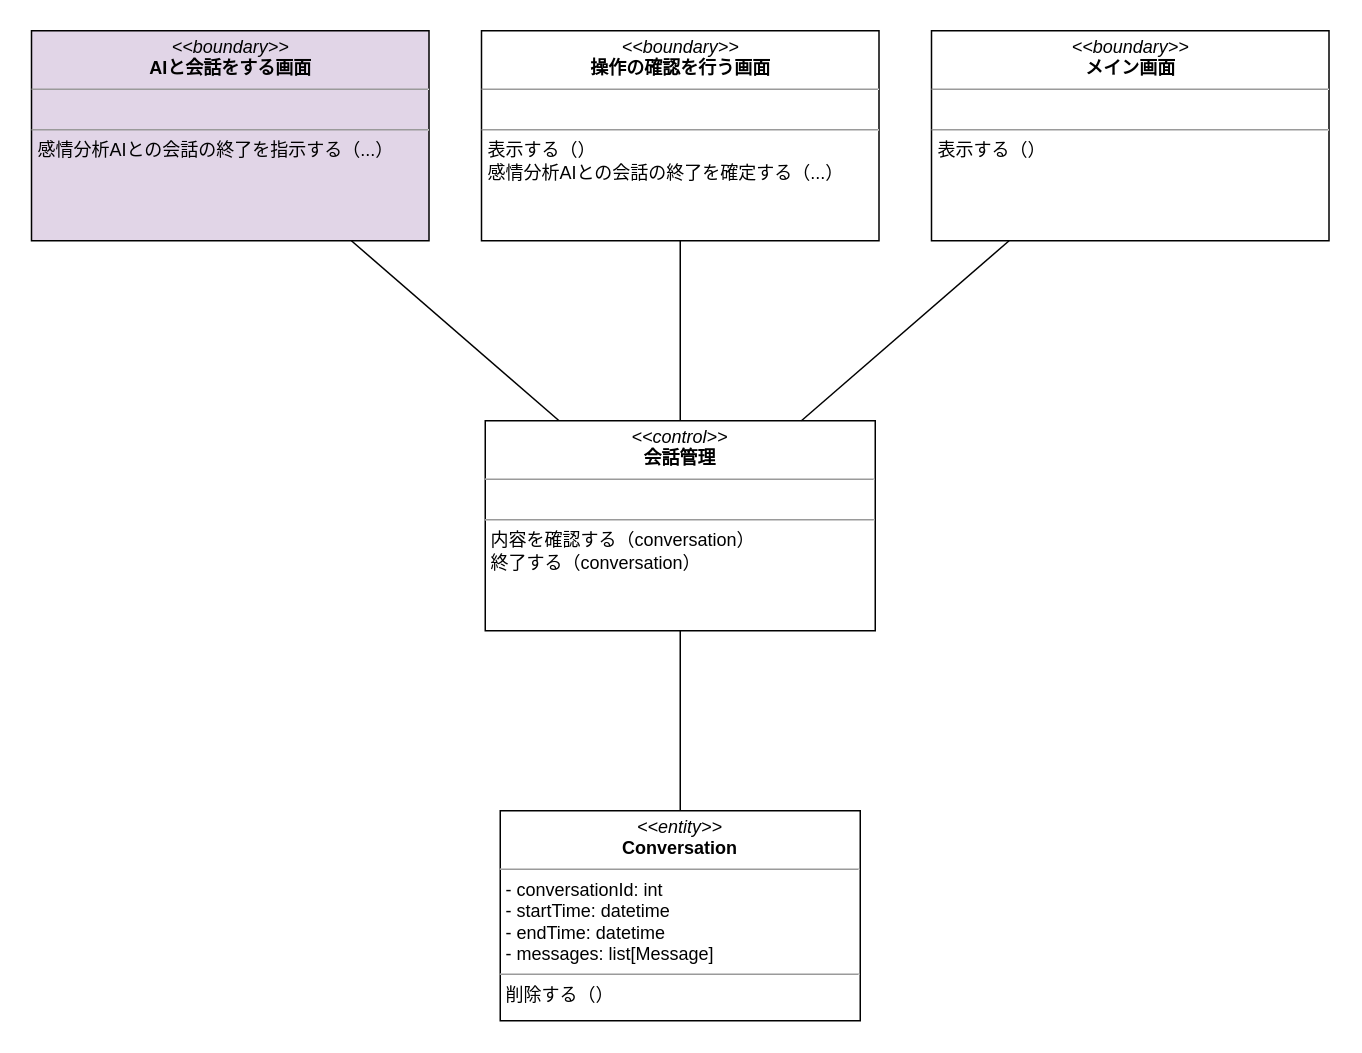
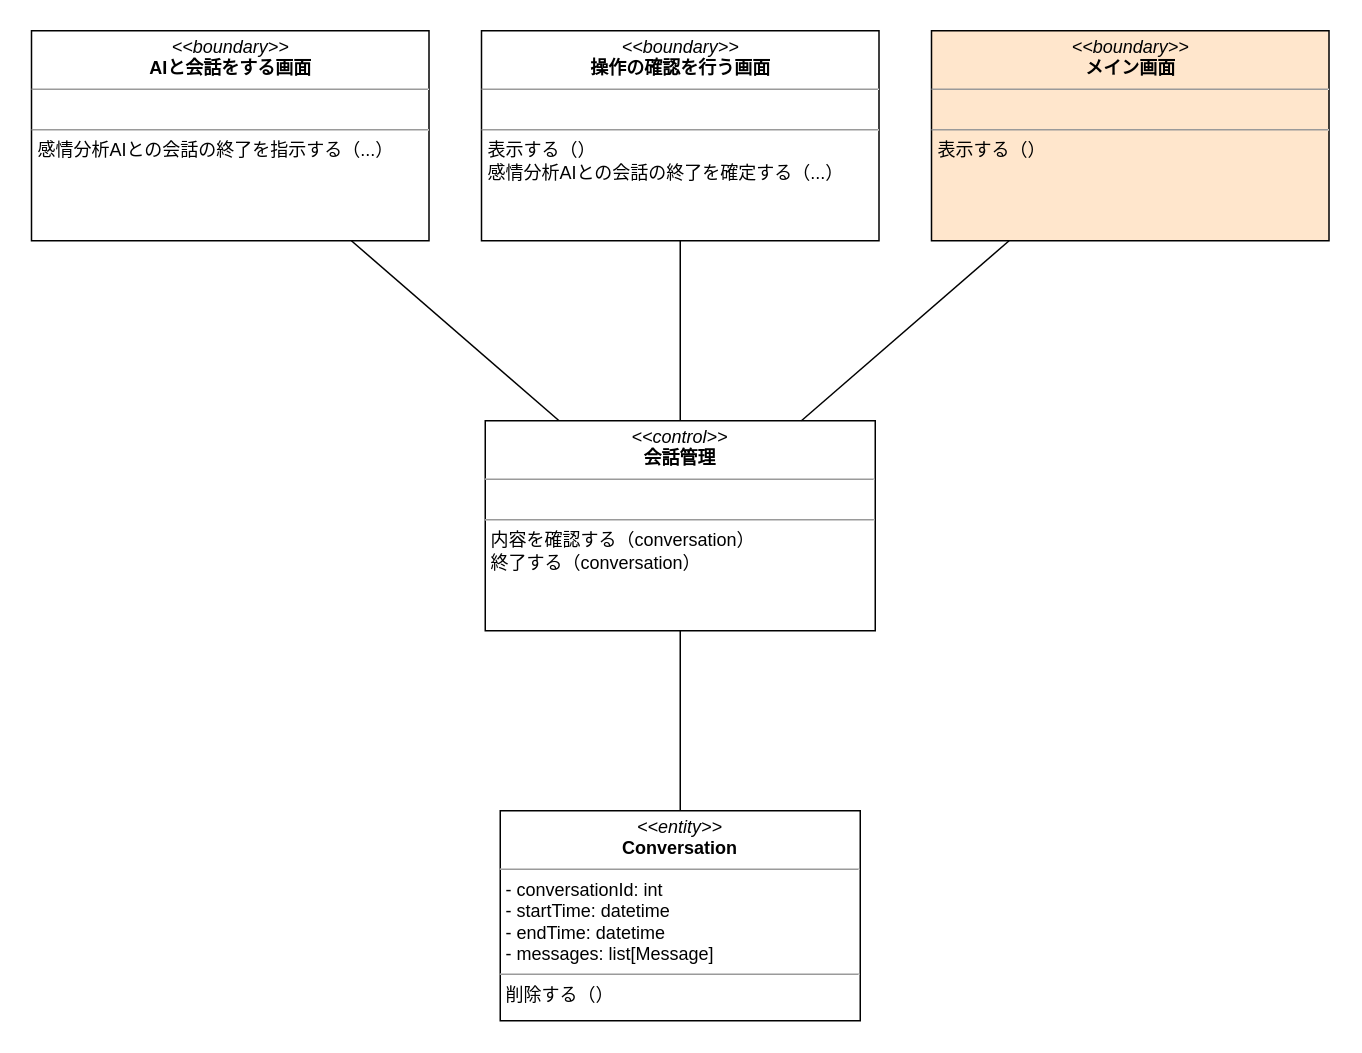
(230, 136) -> (230, 136)
(1130, 136) -> (1130, 136)
